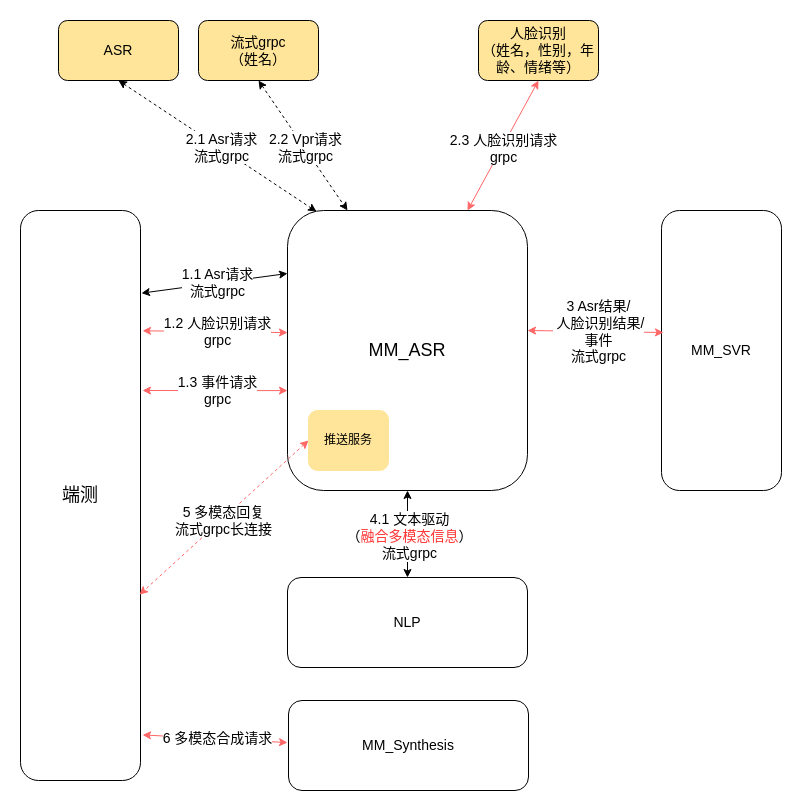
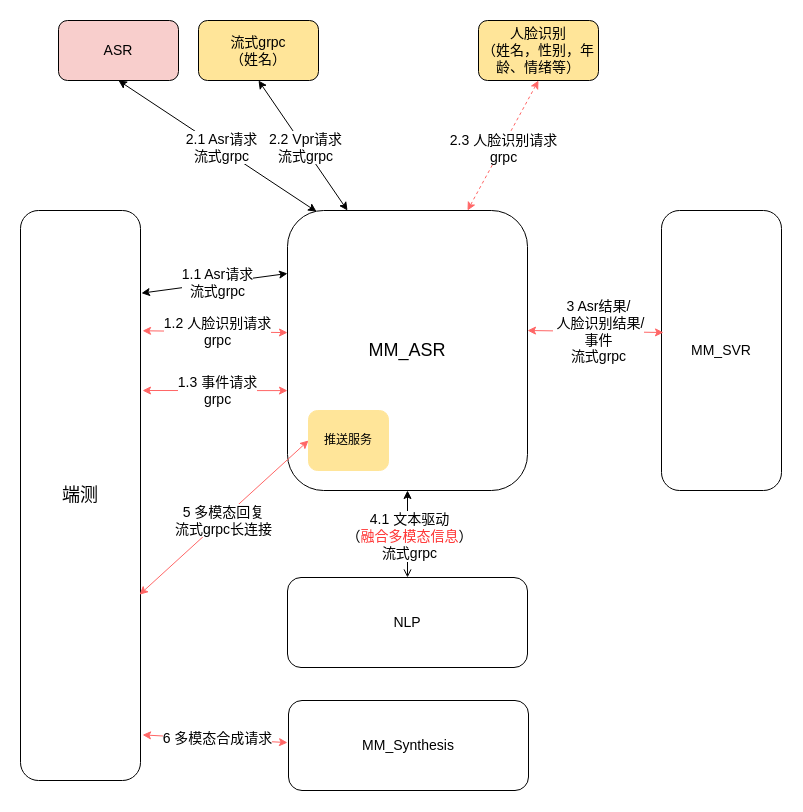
(119, 51) -> (119, 51)
(160, 108) -> (160, 108)
(278, 109) -> (278, 109)
(522, 110) -> (522, 110)
(270, 476) -> (270, 476)
(408, 569) -> (408, 570)
